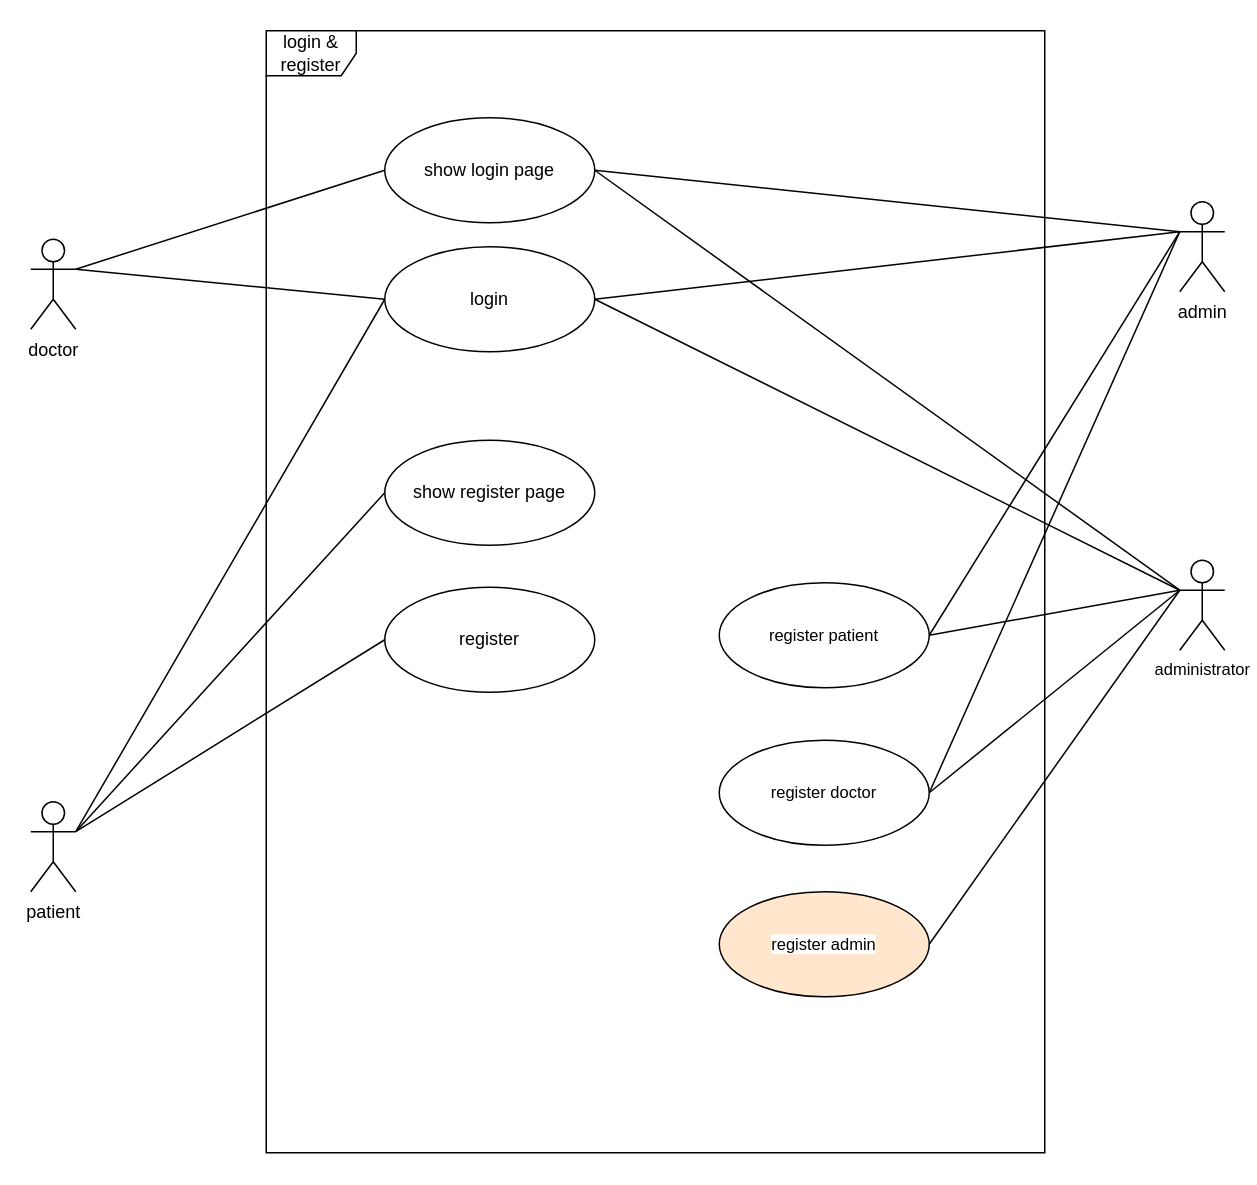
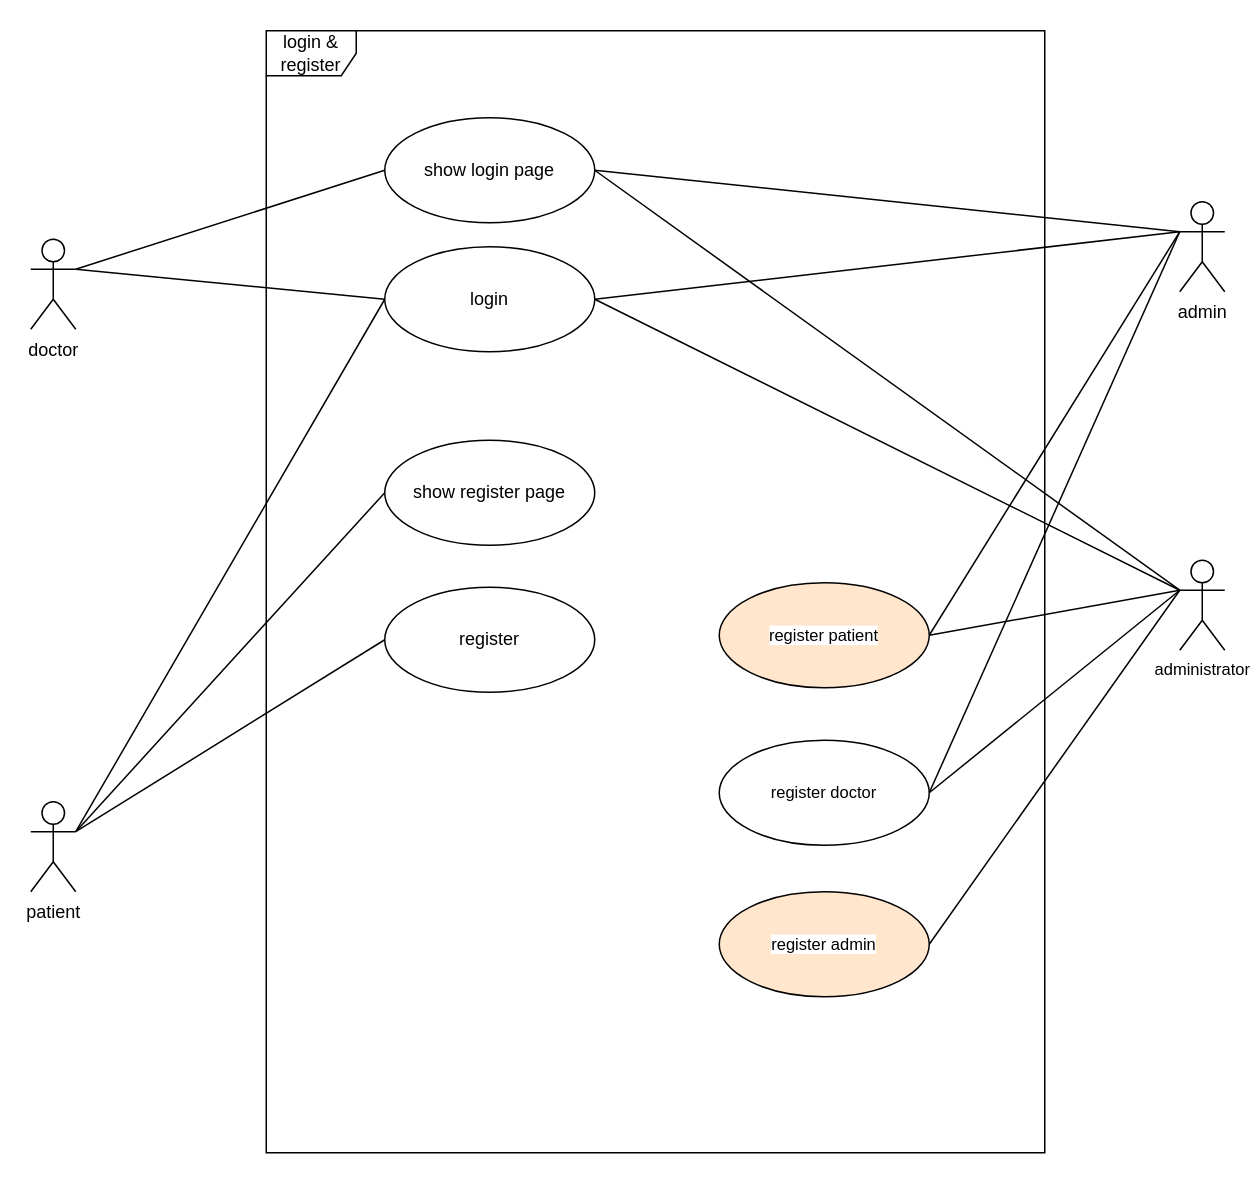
(824, 635) -> (824, 635)
